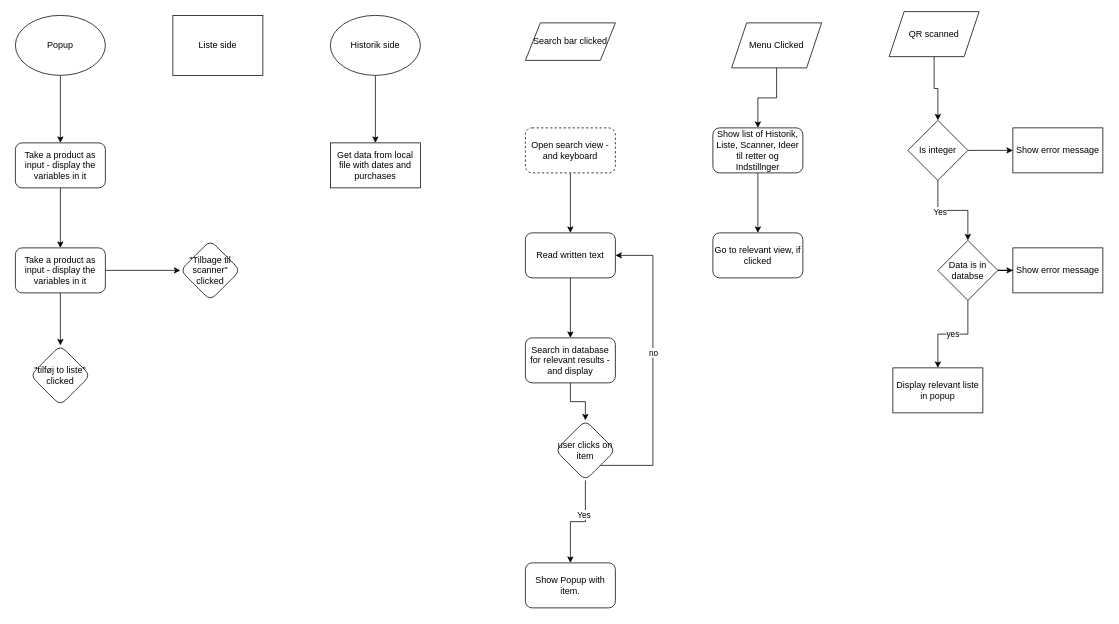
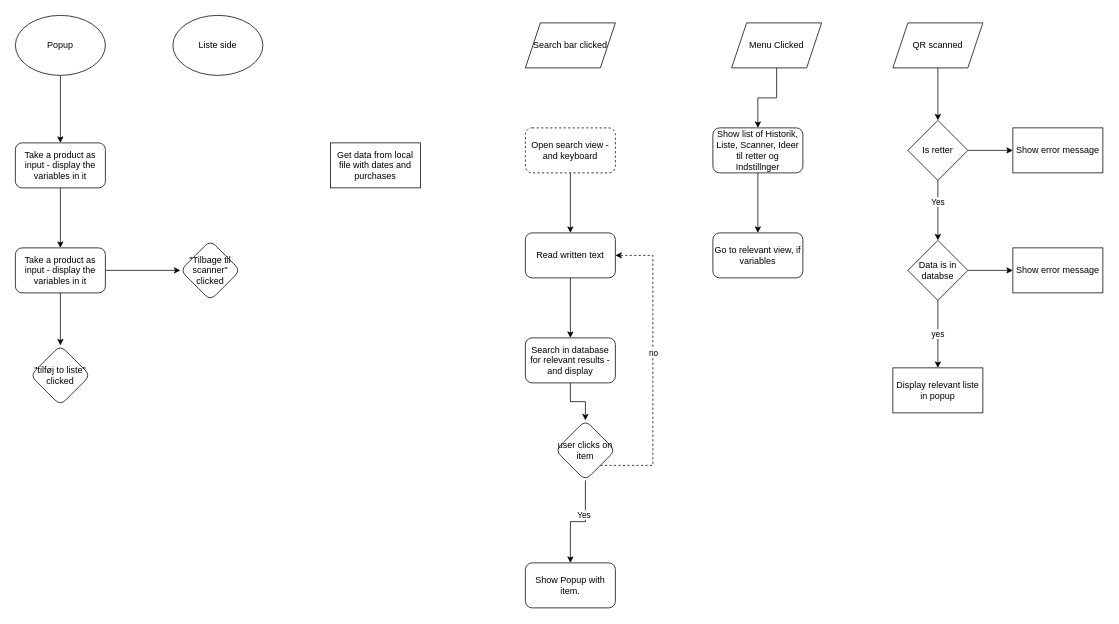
(934, 34) -> (938, 45)
(570, 42) -> (570, 45)
(218, 45) -> (218, 45)
(375, 45) -> none
(375, 107) -> none
(938, 150) -> (938, 150)
(758, 255) -> (758, 255)
(968, 270) -> (938, 270)
(653, 438) -> (653, 438)
